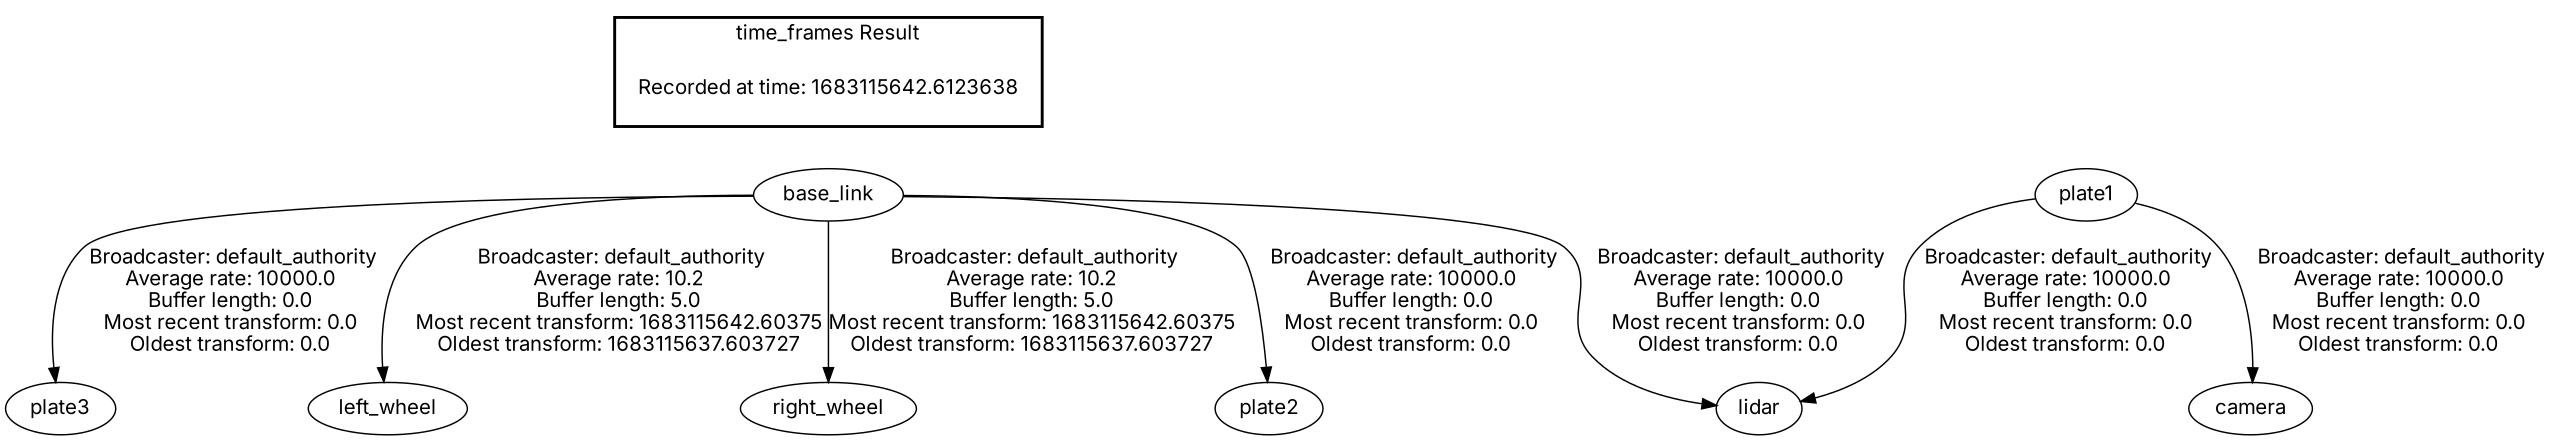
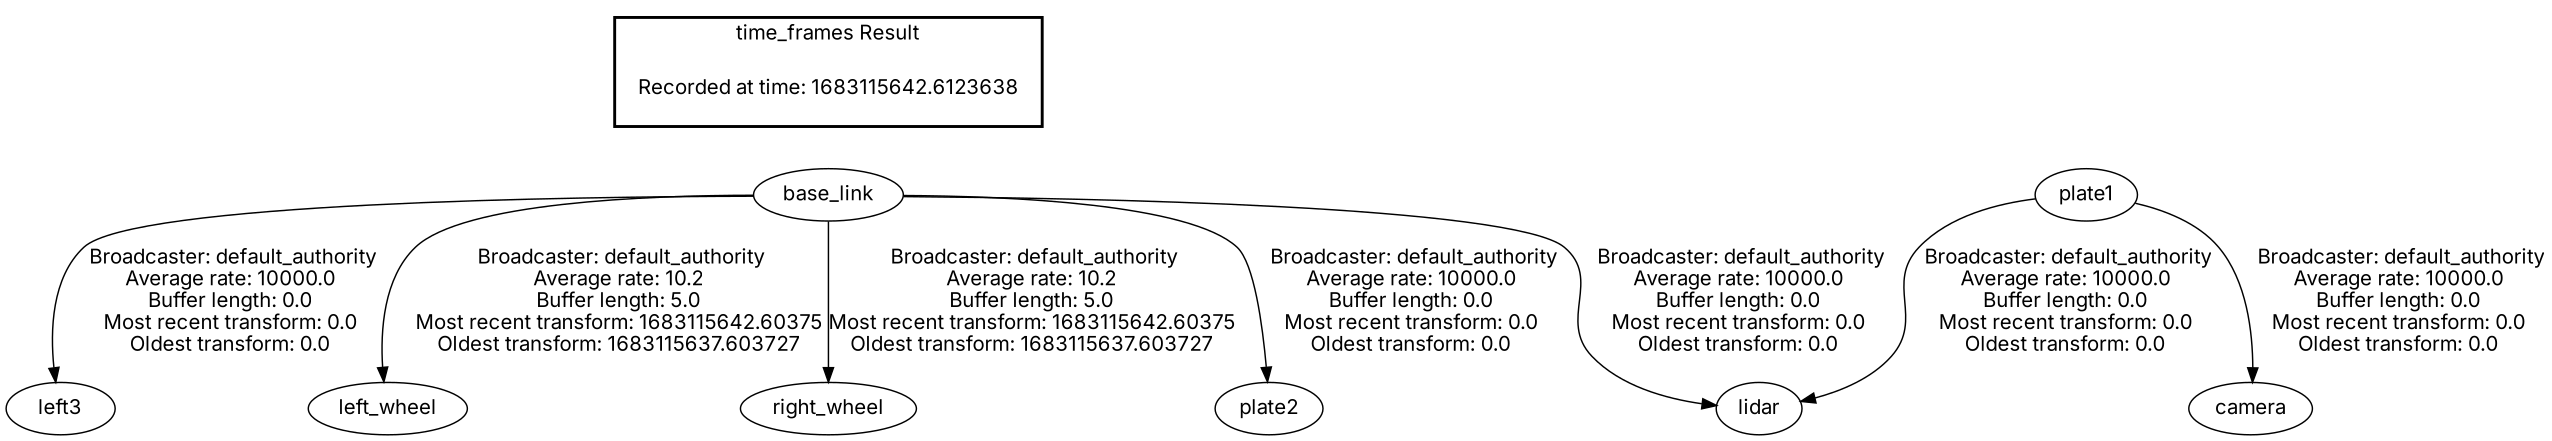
(61, 409) -> (61, 409)
